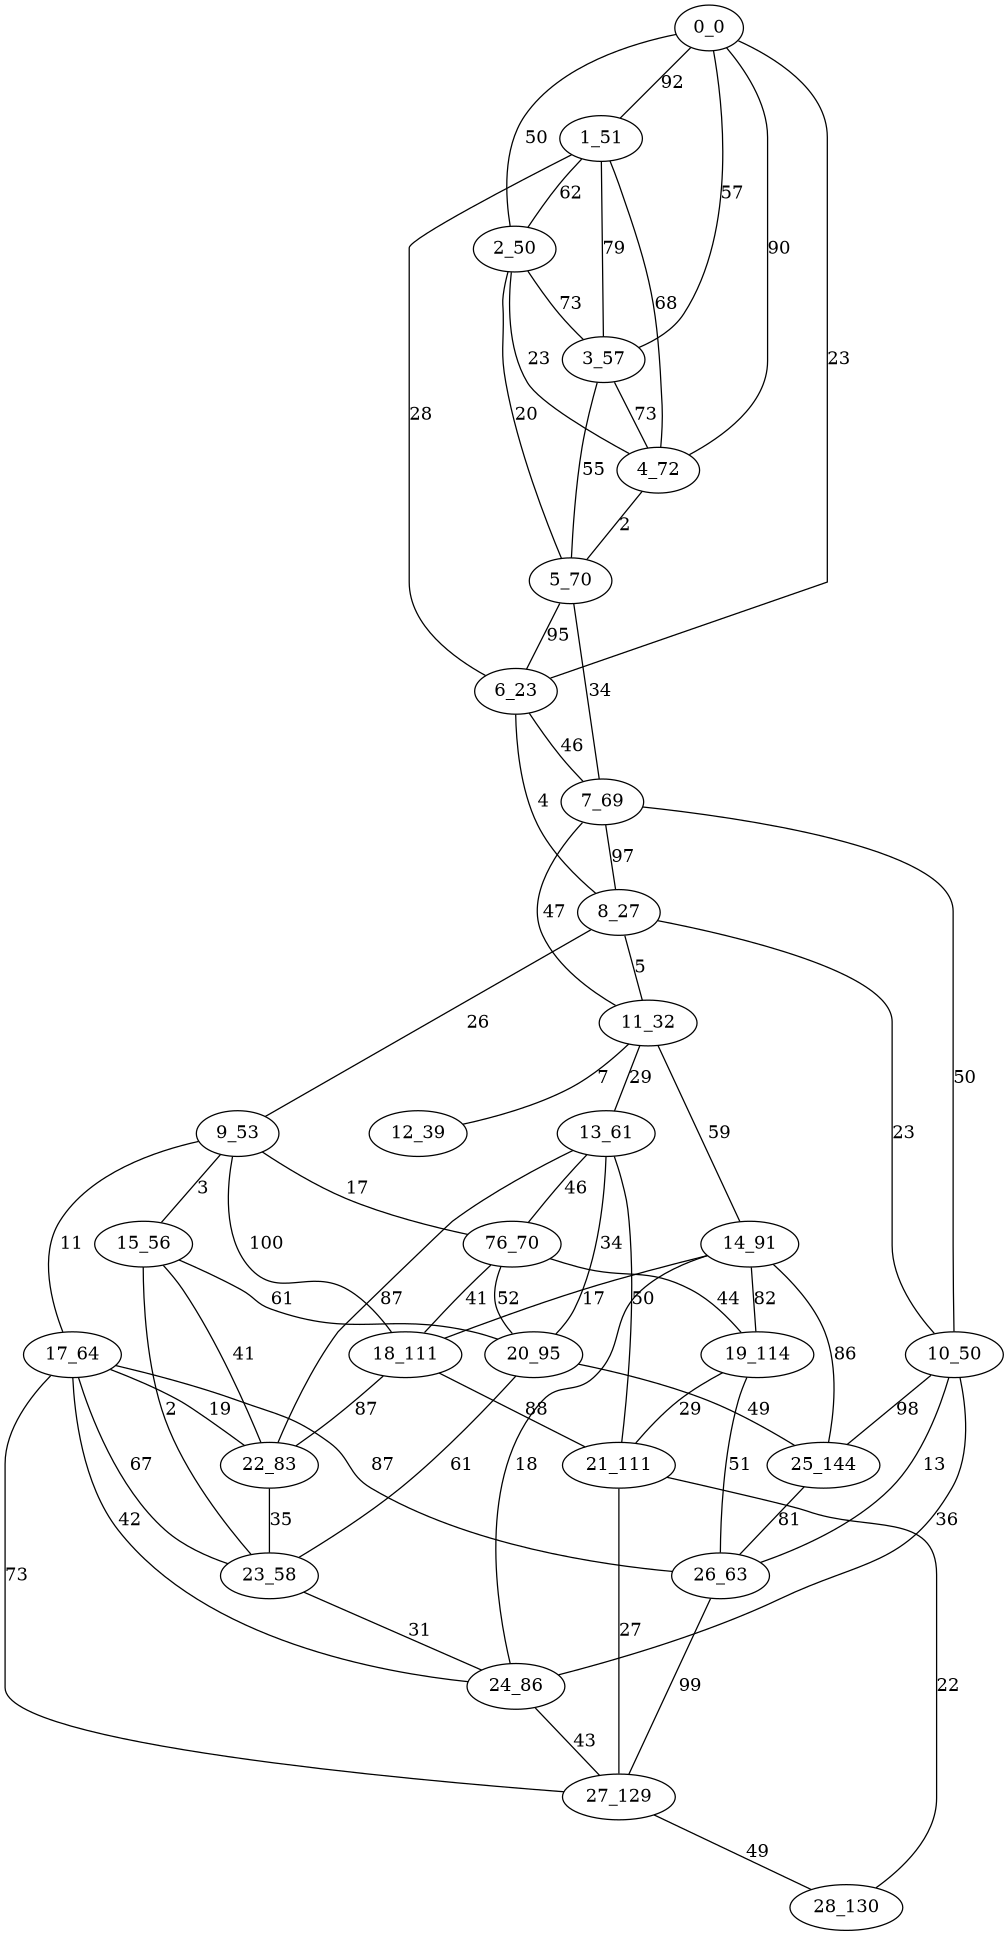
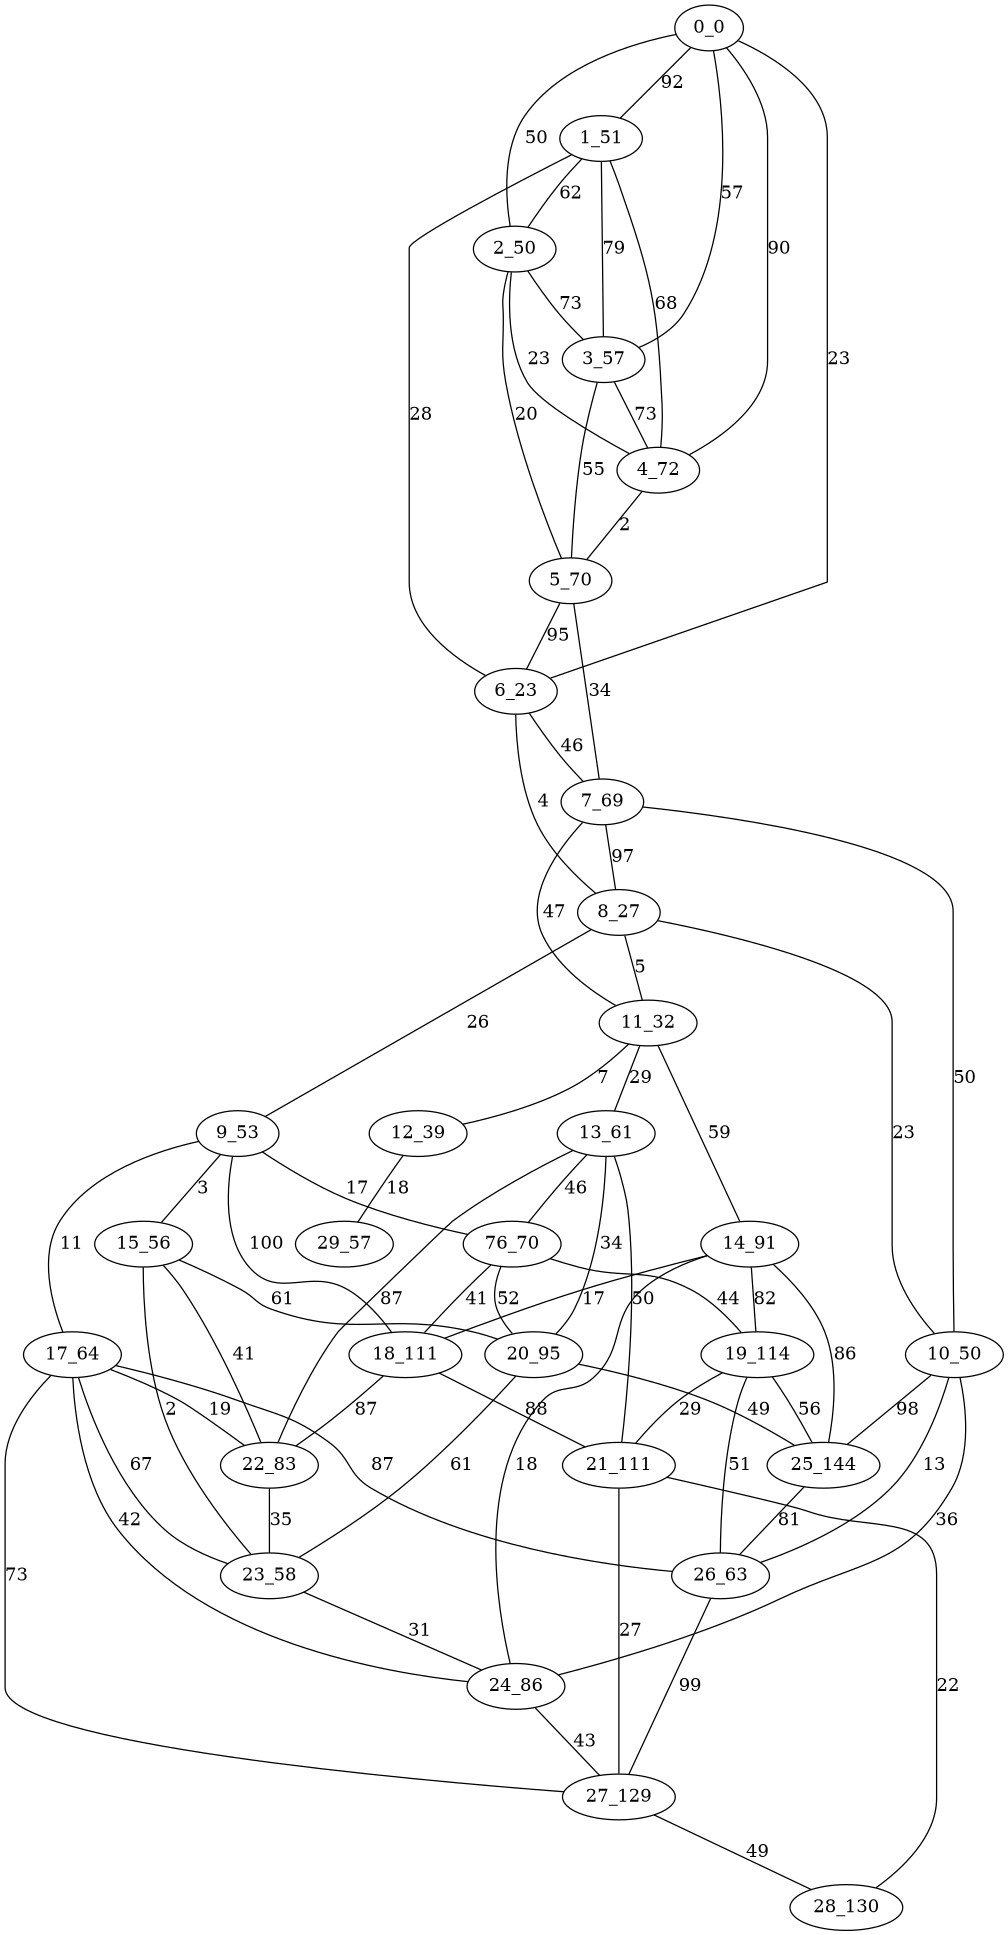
none -> (344, 1244)
none -> (793, 1409)
